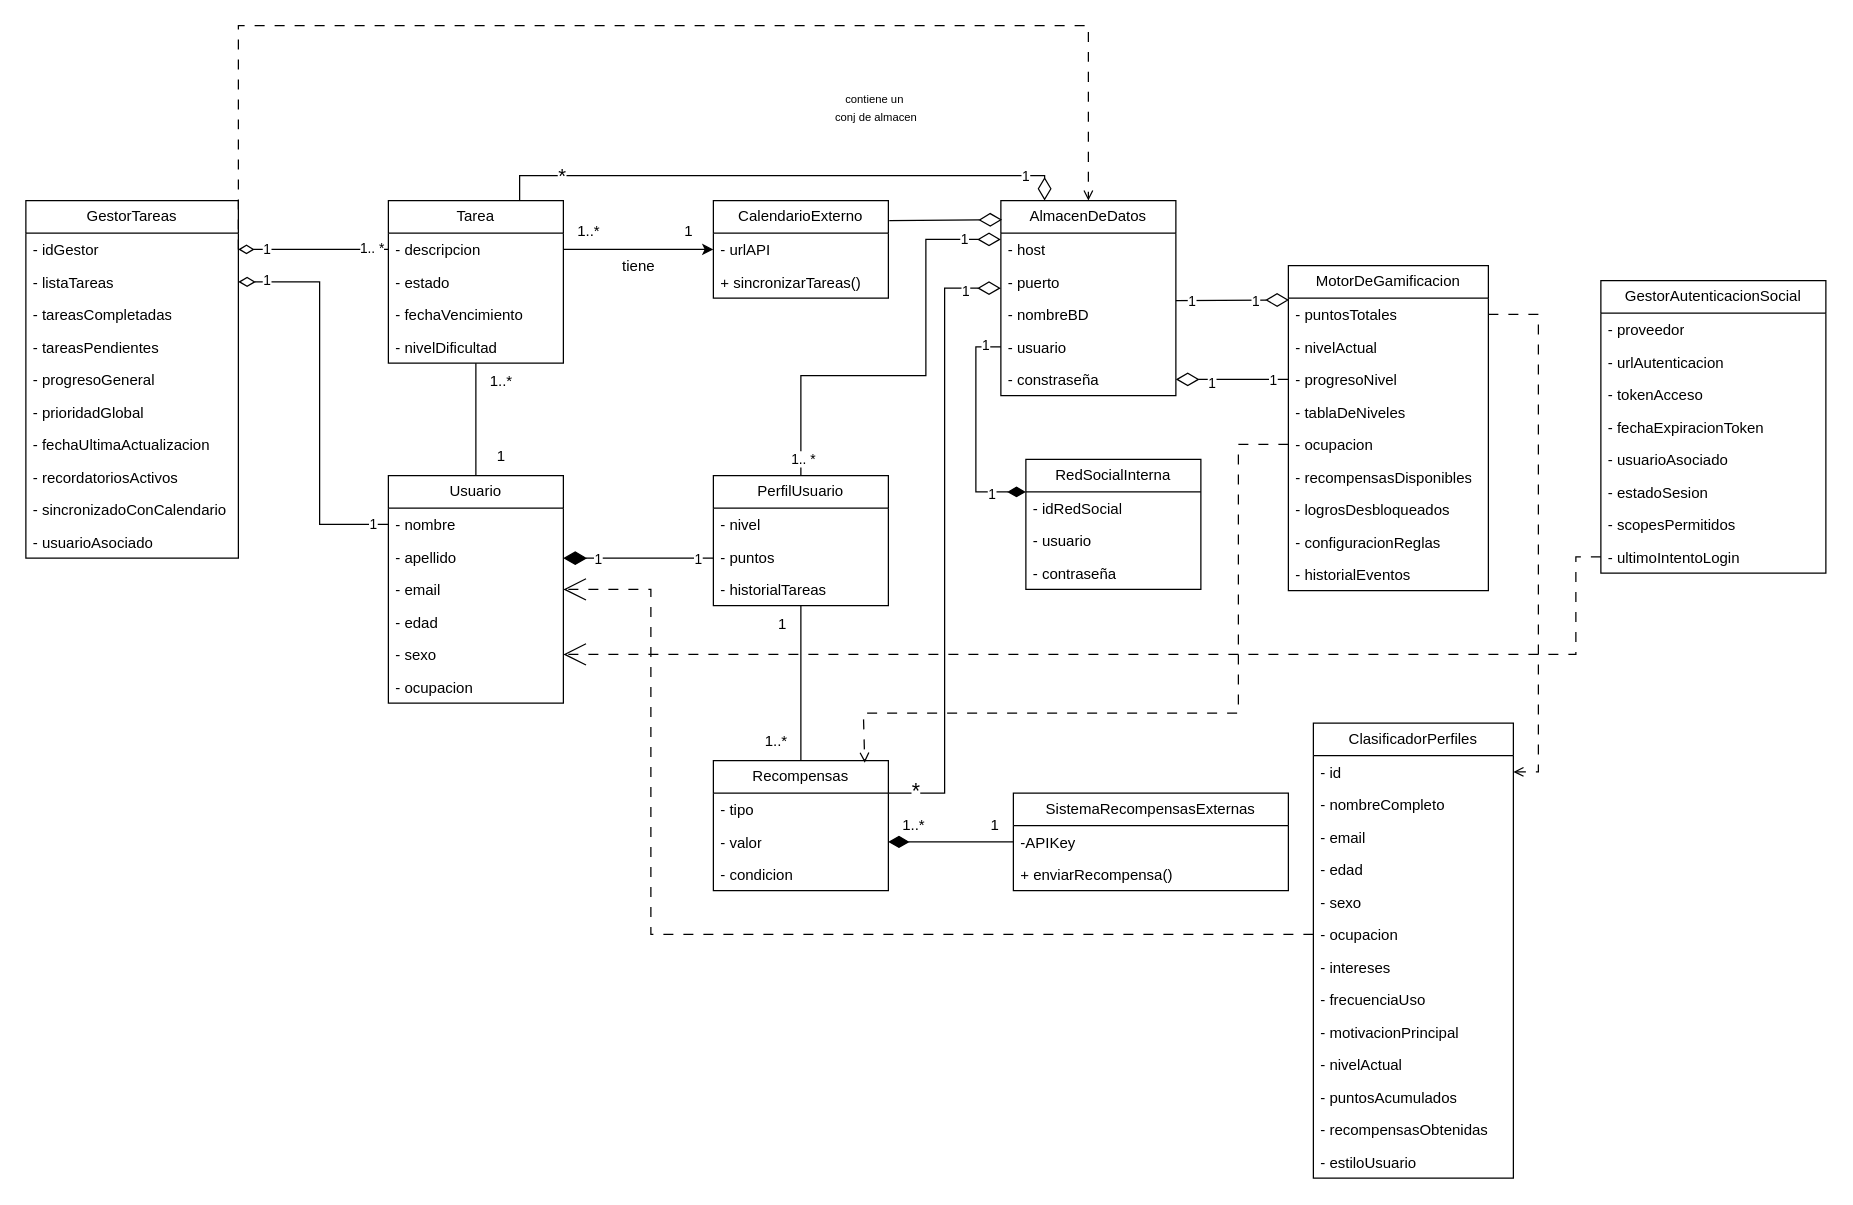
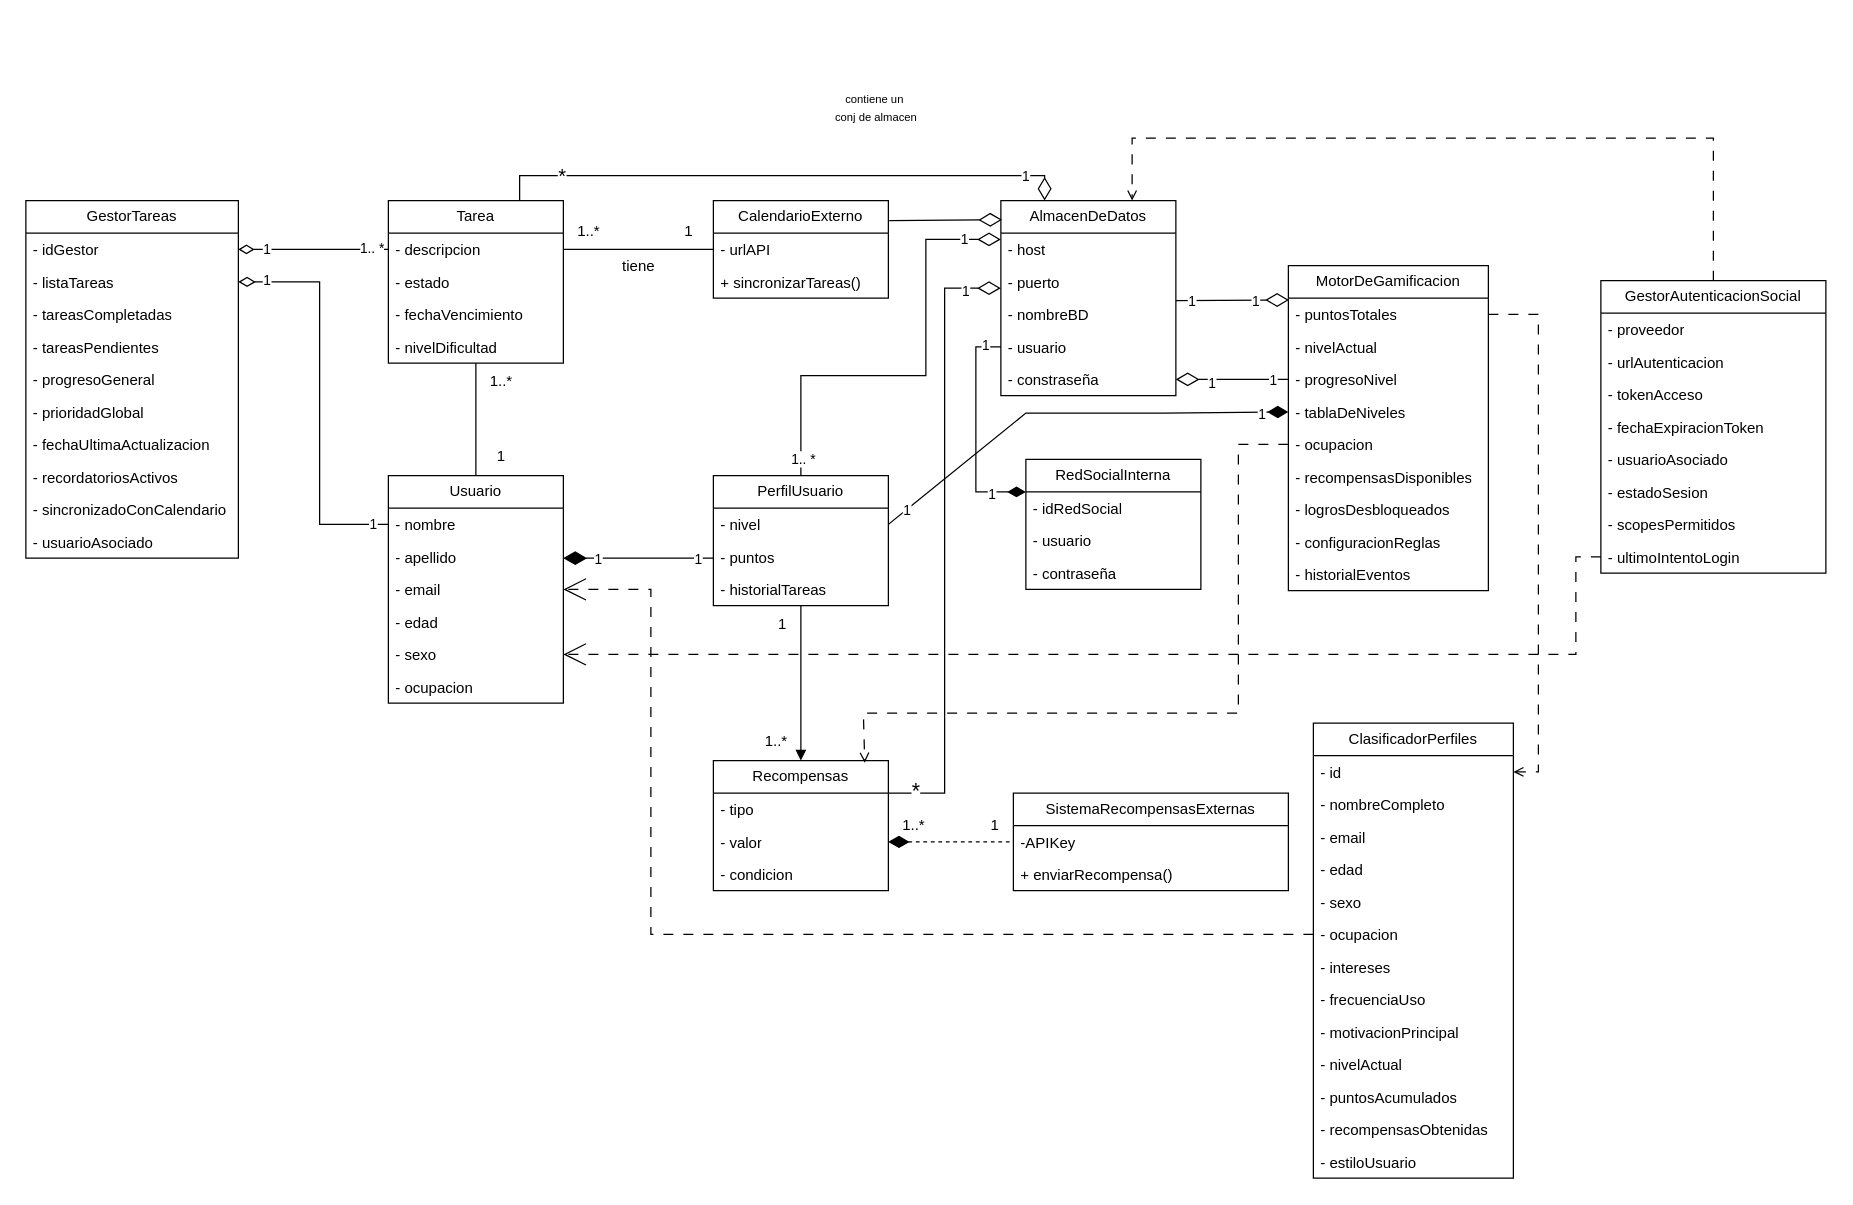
(663, 26) -> none
none -> (1464, 138)
(703, 249) -> (707, 249)
none -> (1059, 413)
(801, 753) -> (801, 749)
(961, 842) -> (961, 842)
